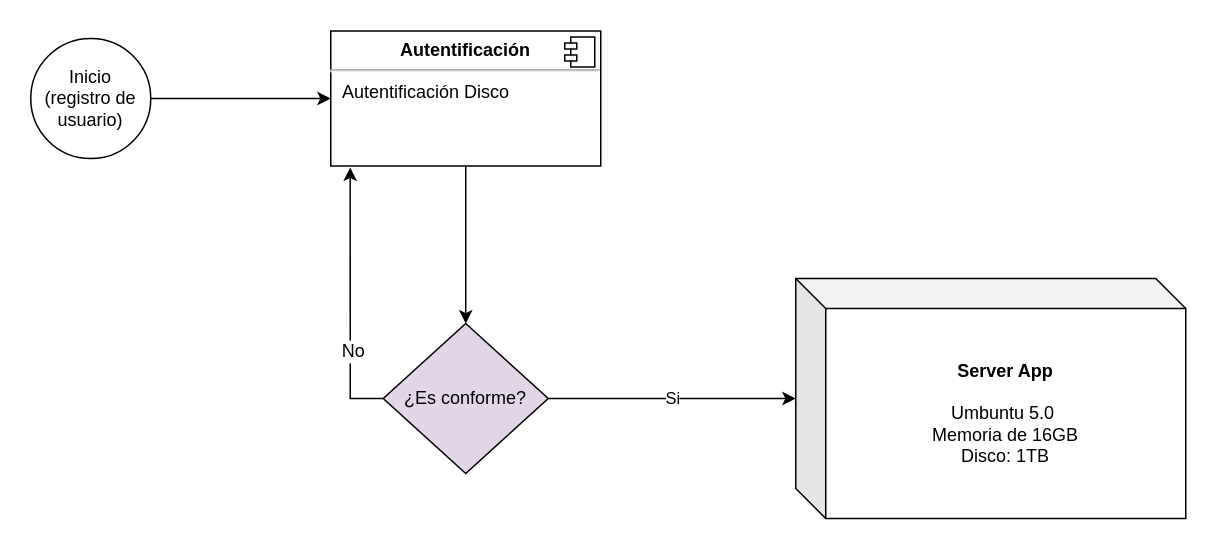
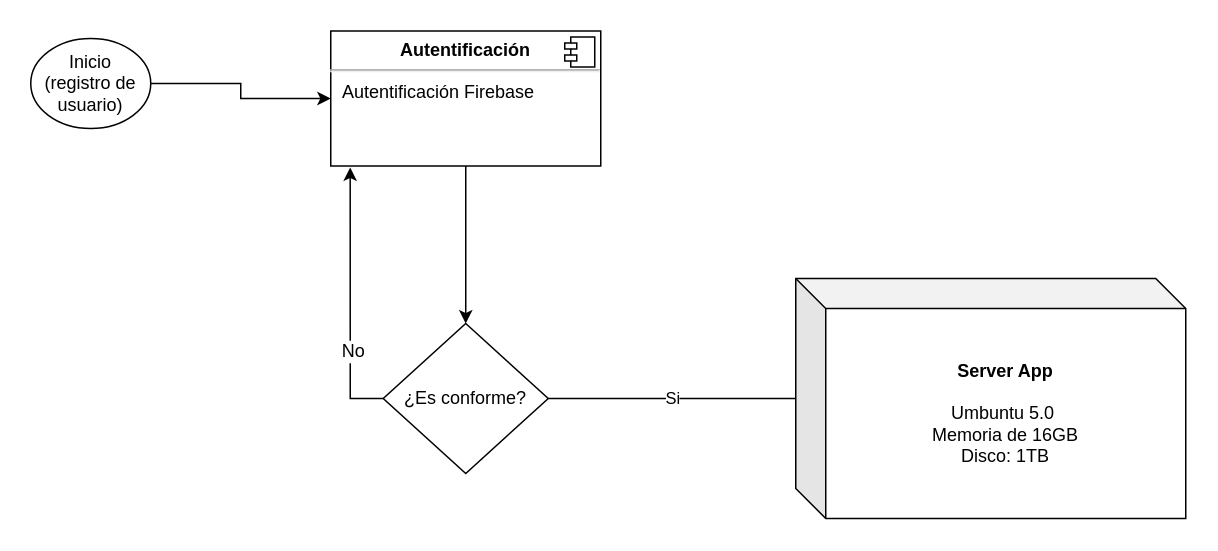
(425, 31) -> (440, 31)
(91, 98) -> (91, 83)
(466, 398) -> (466, 398)
(784, 398) -> (788, 398)
